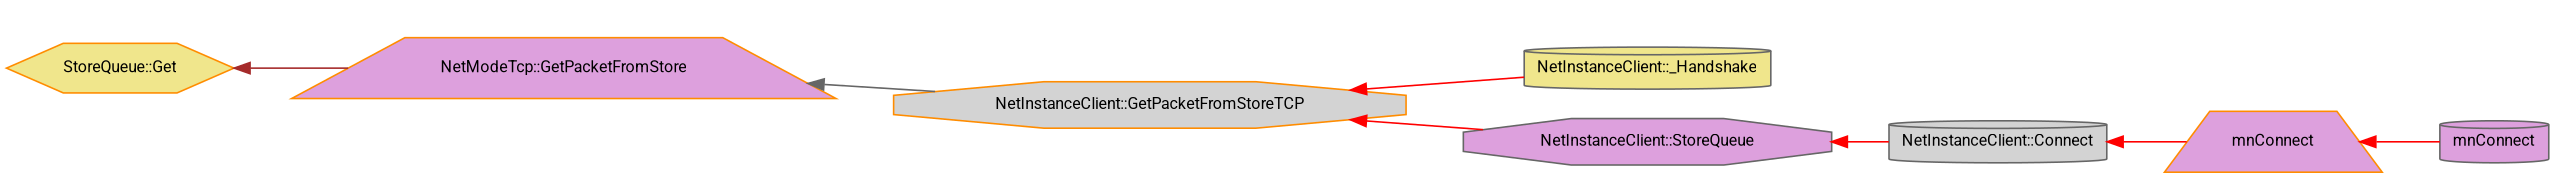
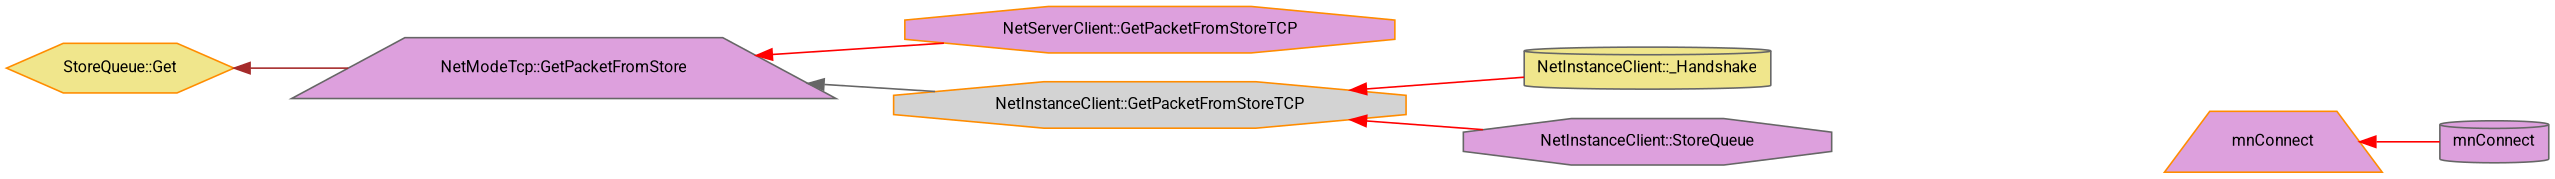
none -> (1150, 30)
(564, 68) -> (564, 68)
(1998, 142) -> none
